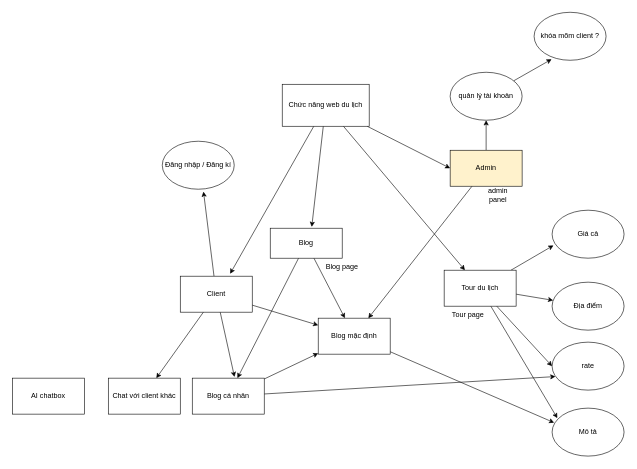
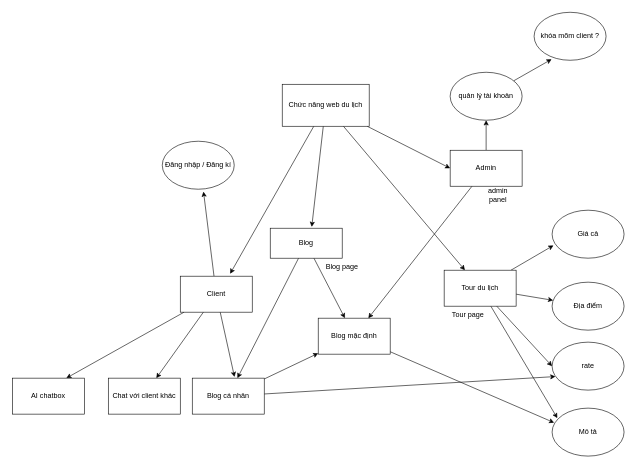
(486, 168) -> (486, 168)
(283, 315) -> (126, 345)
